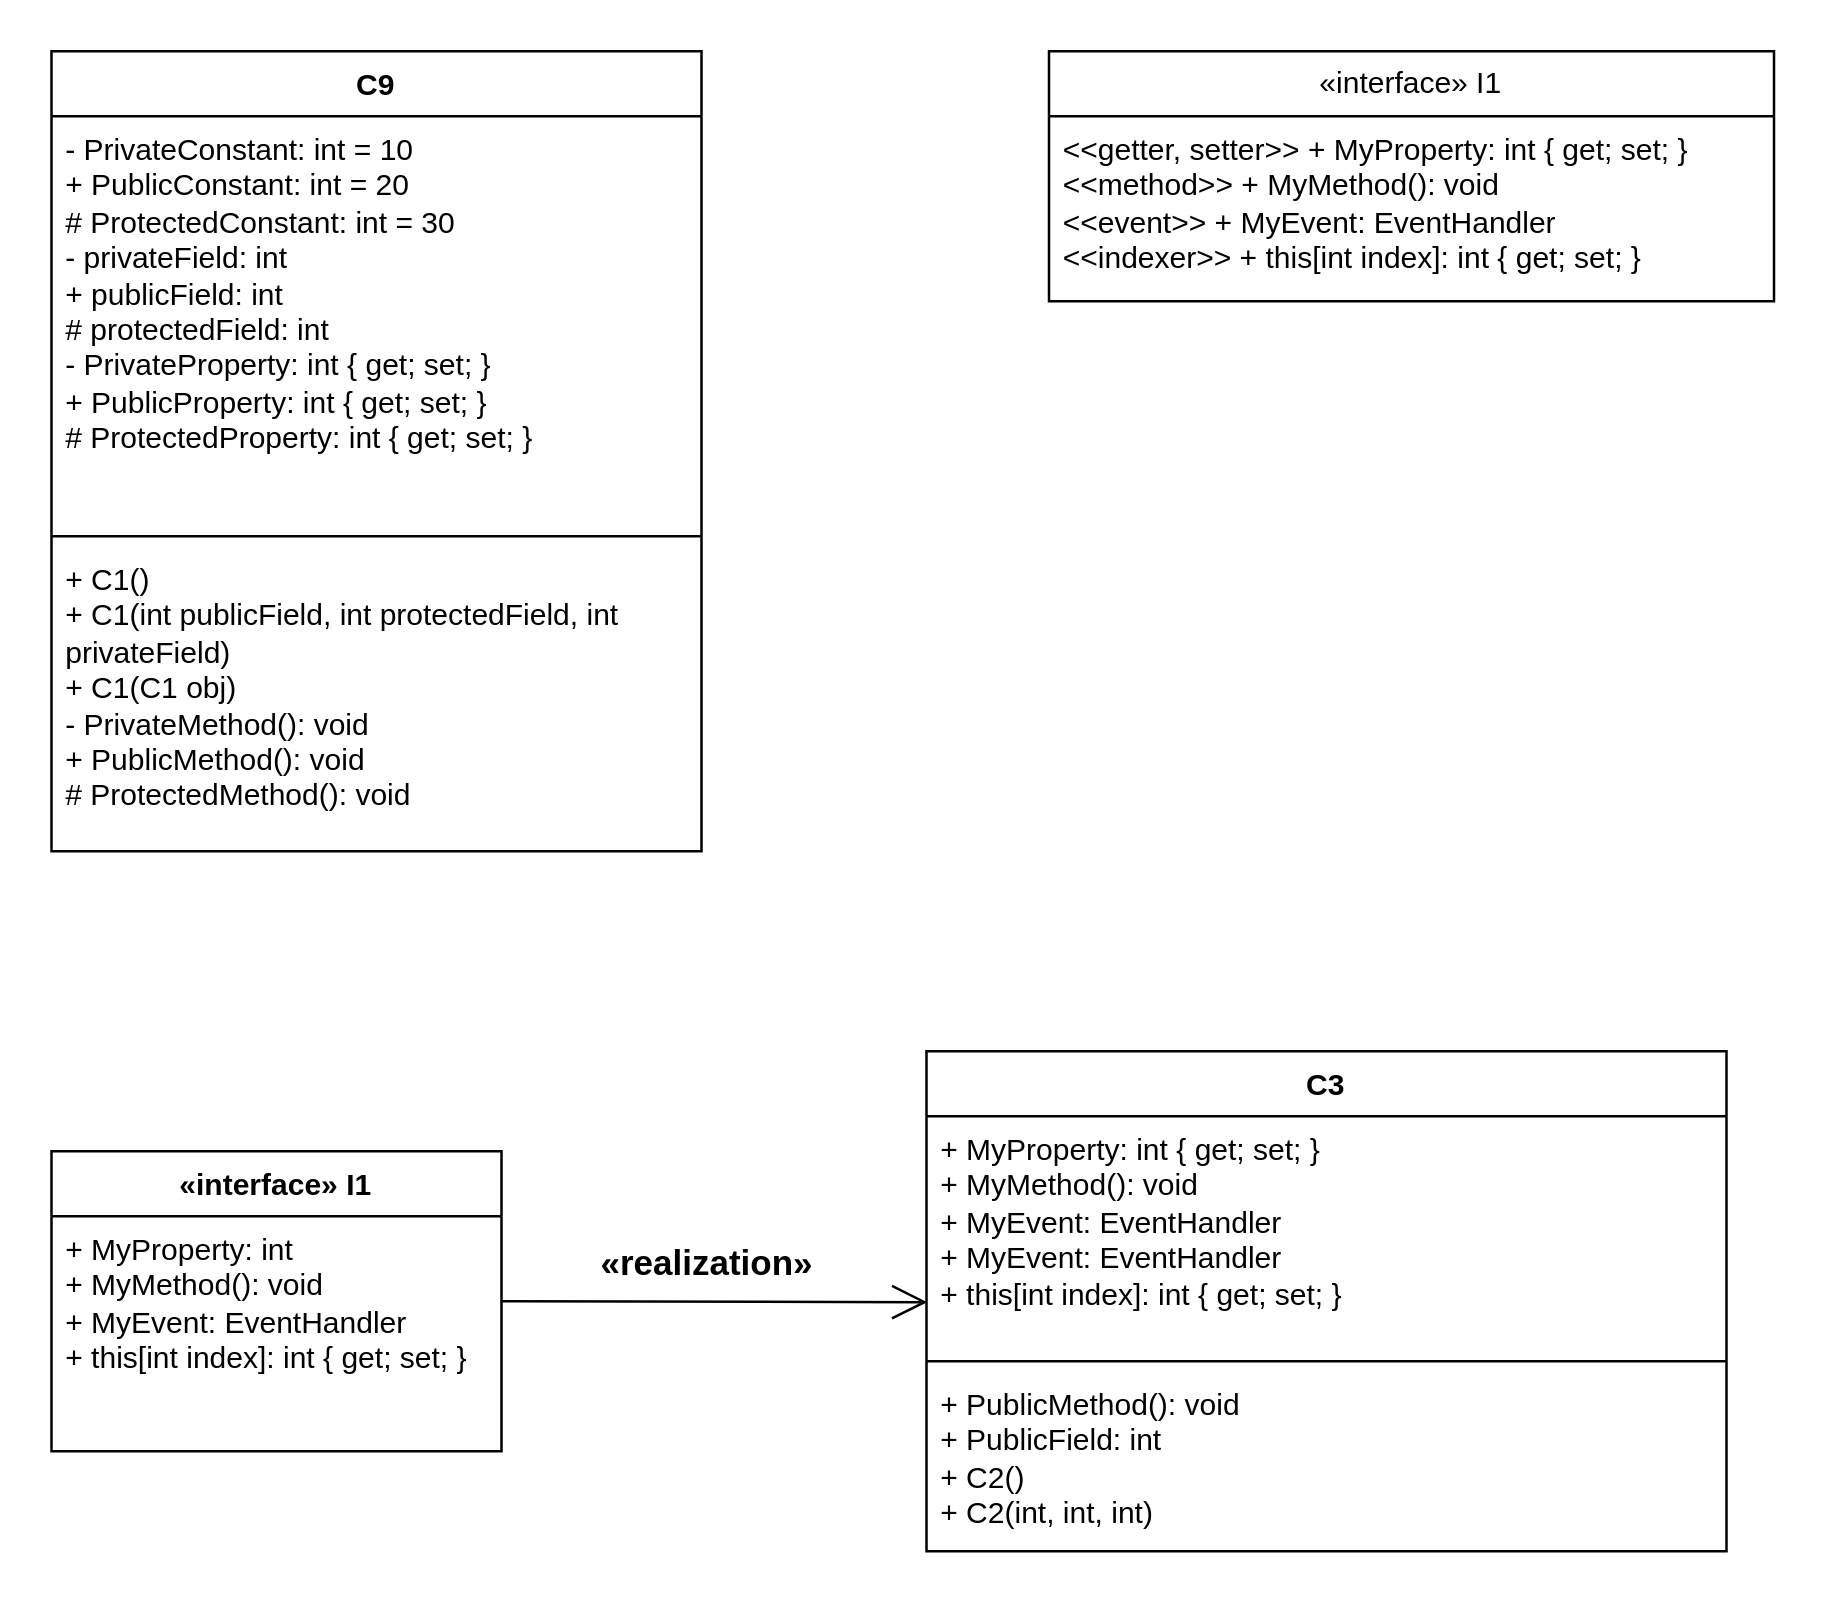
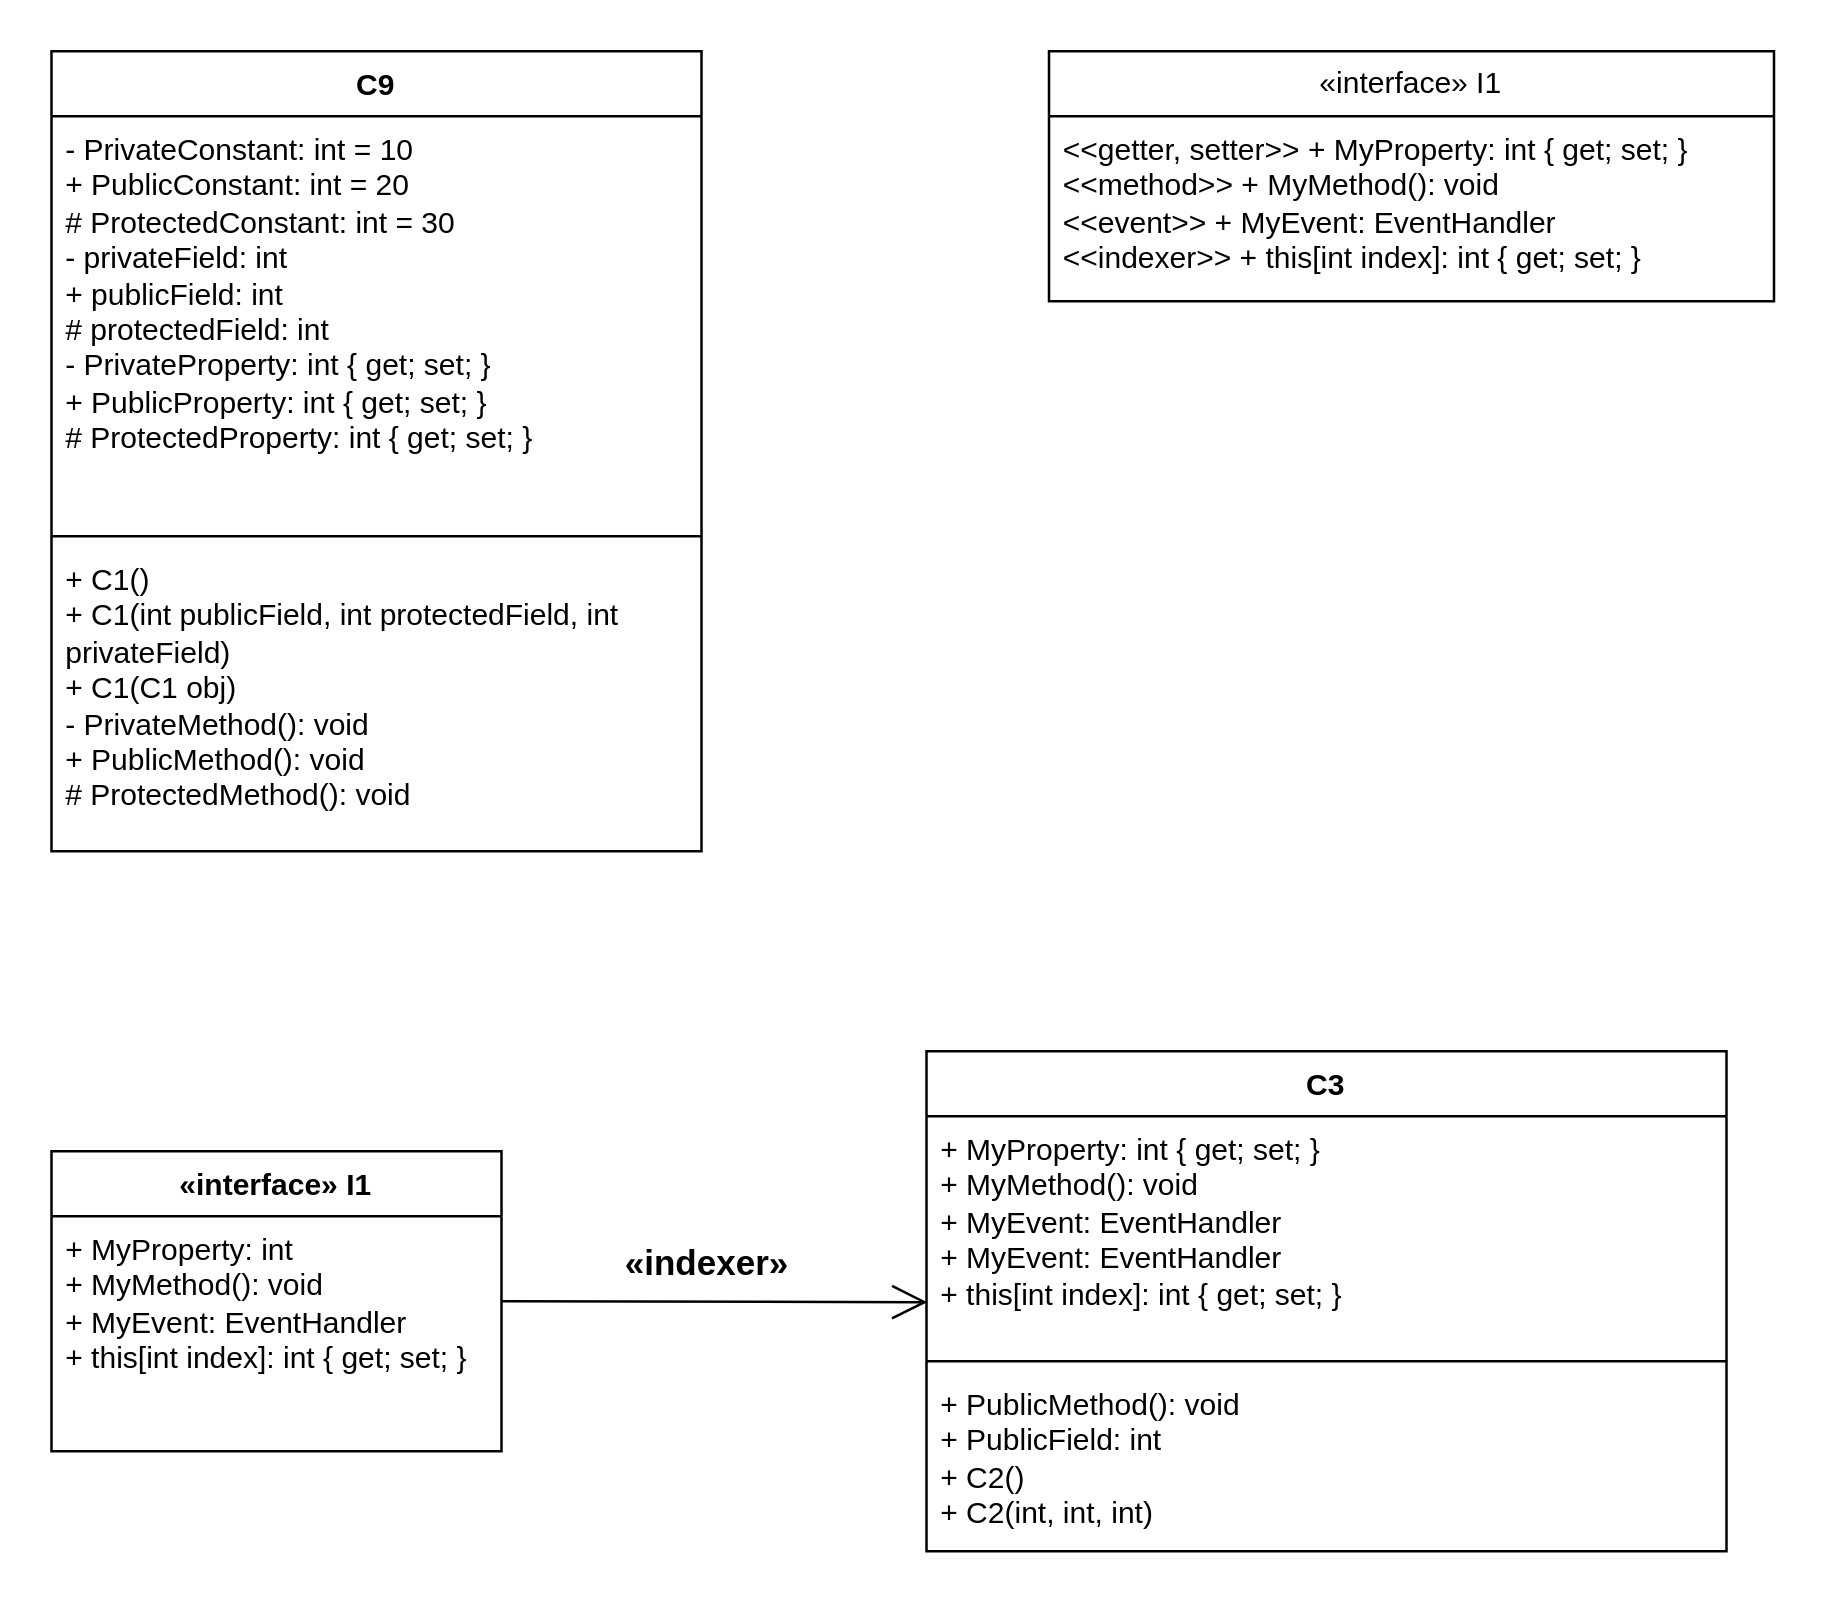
(708, 1264) -> (708, 1264)
